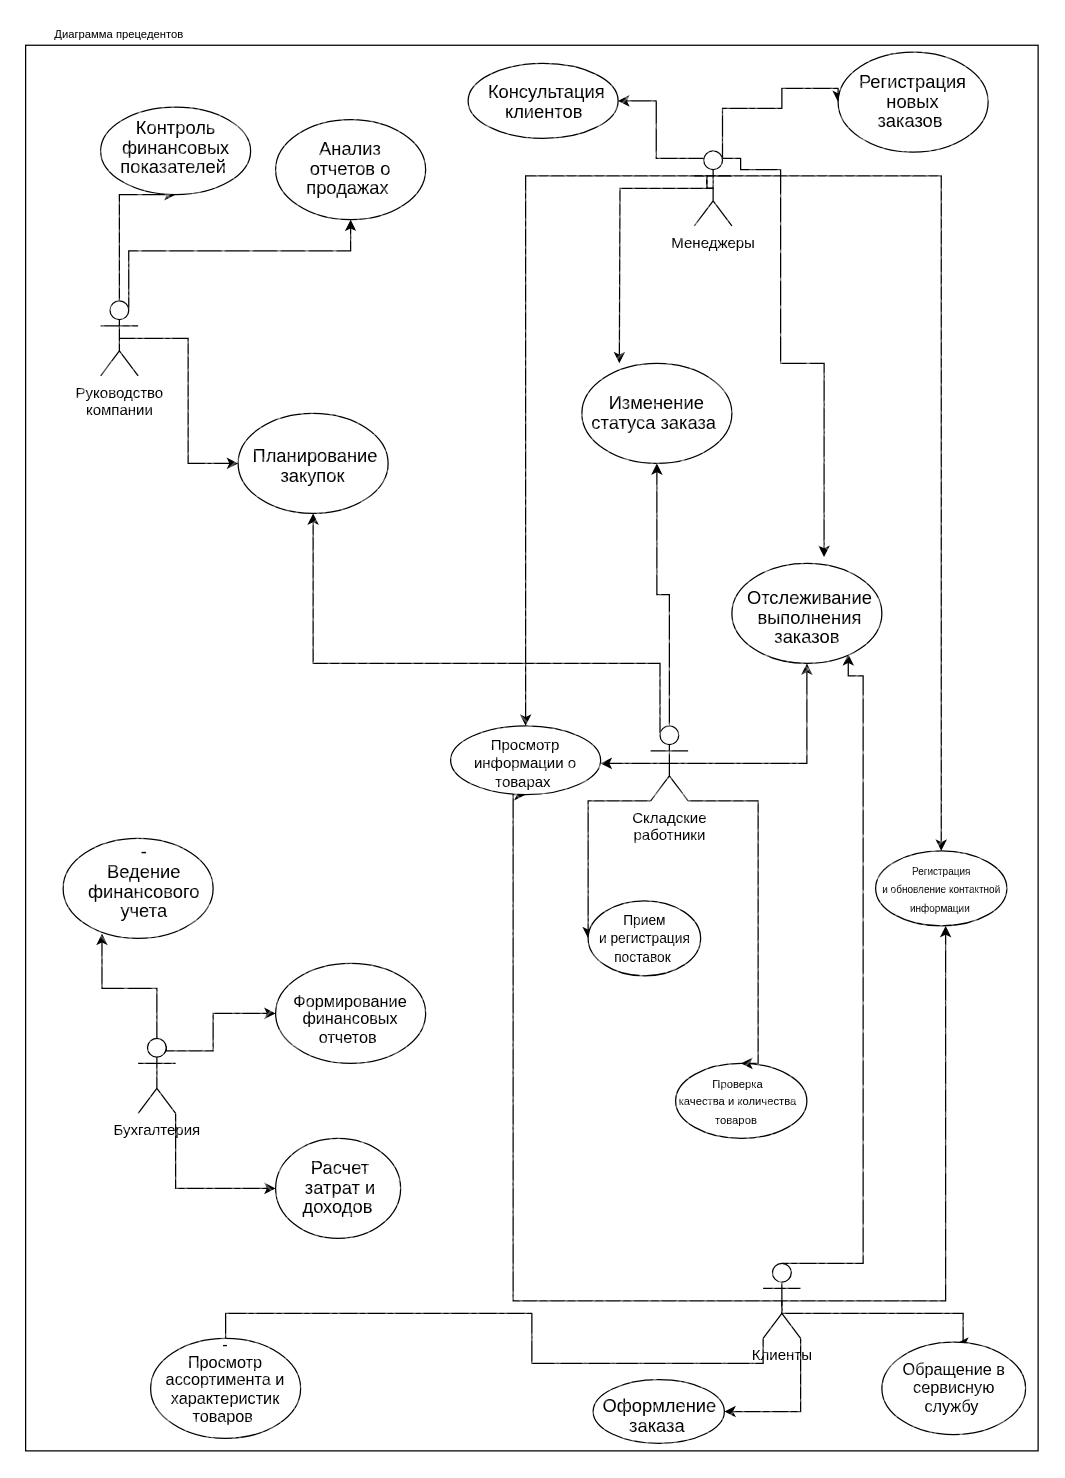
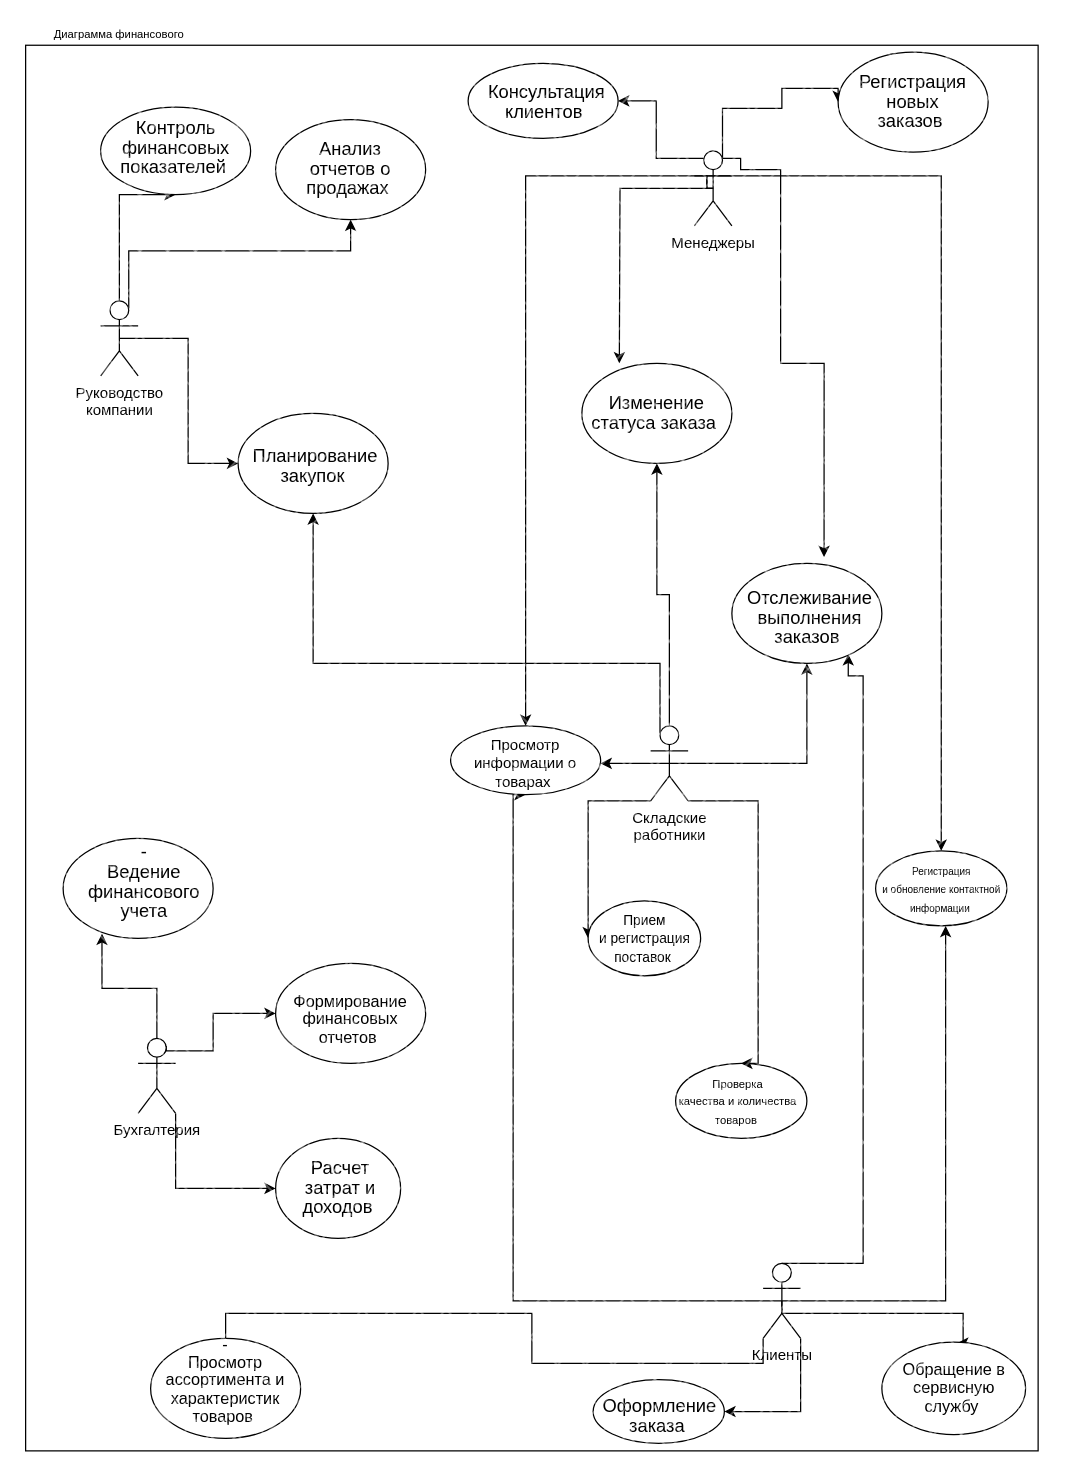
(119, 33) -> (119, 33)
